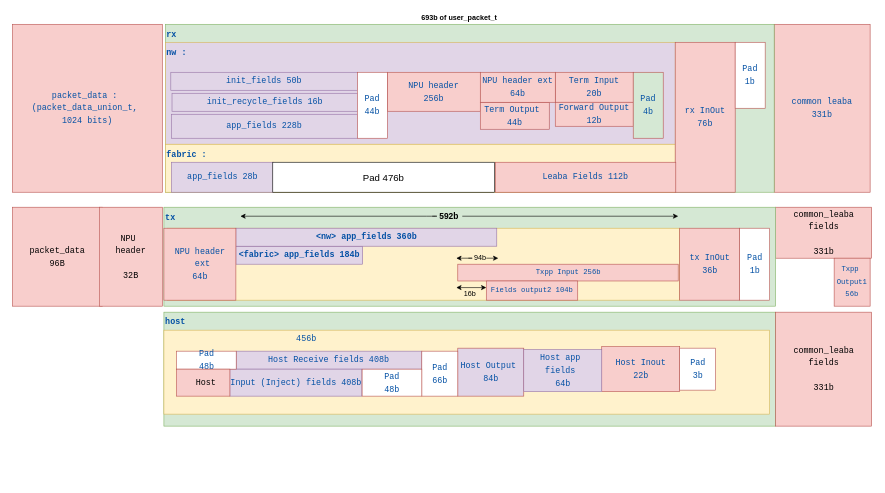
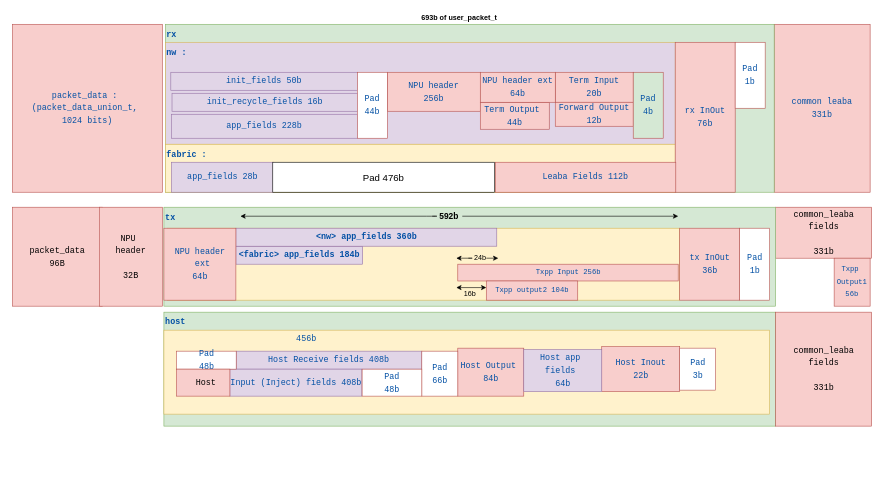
(480, 258) -> (480, 258)
(532, 291) -> (532, 291)
(491, 372) -> (491, 372)
